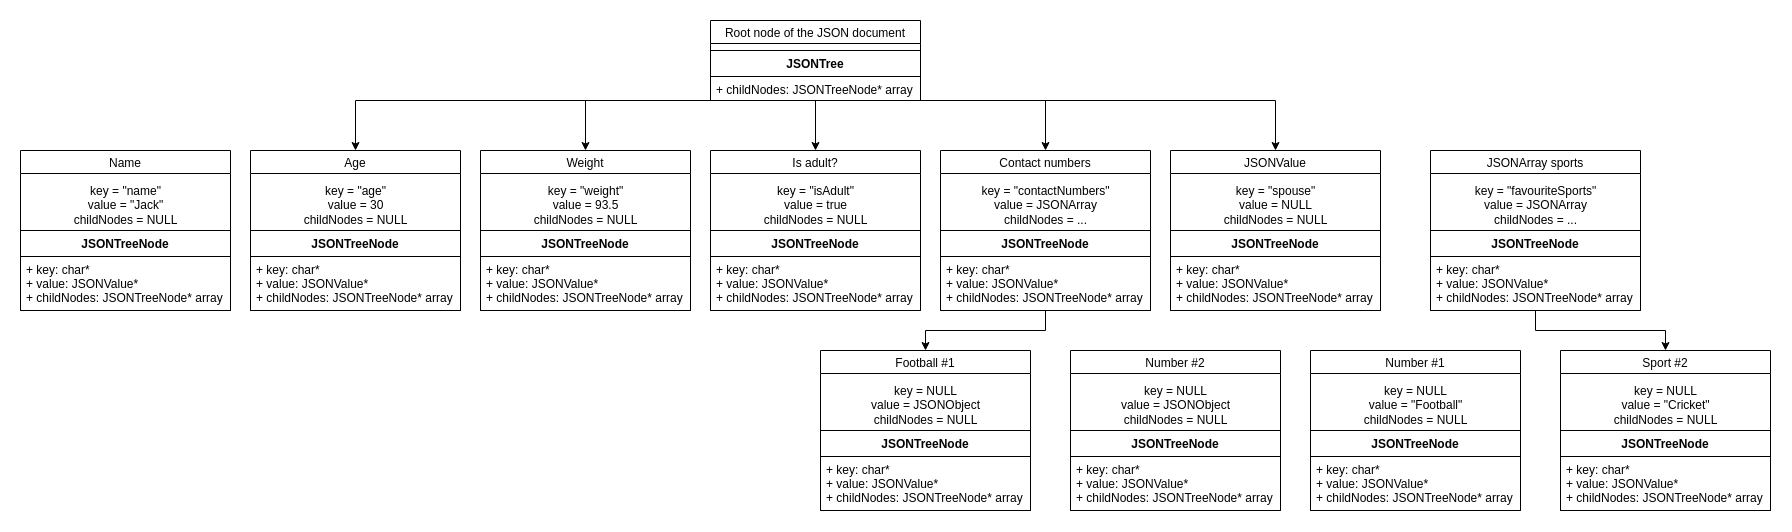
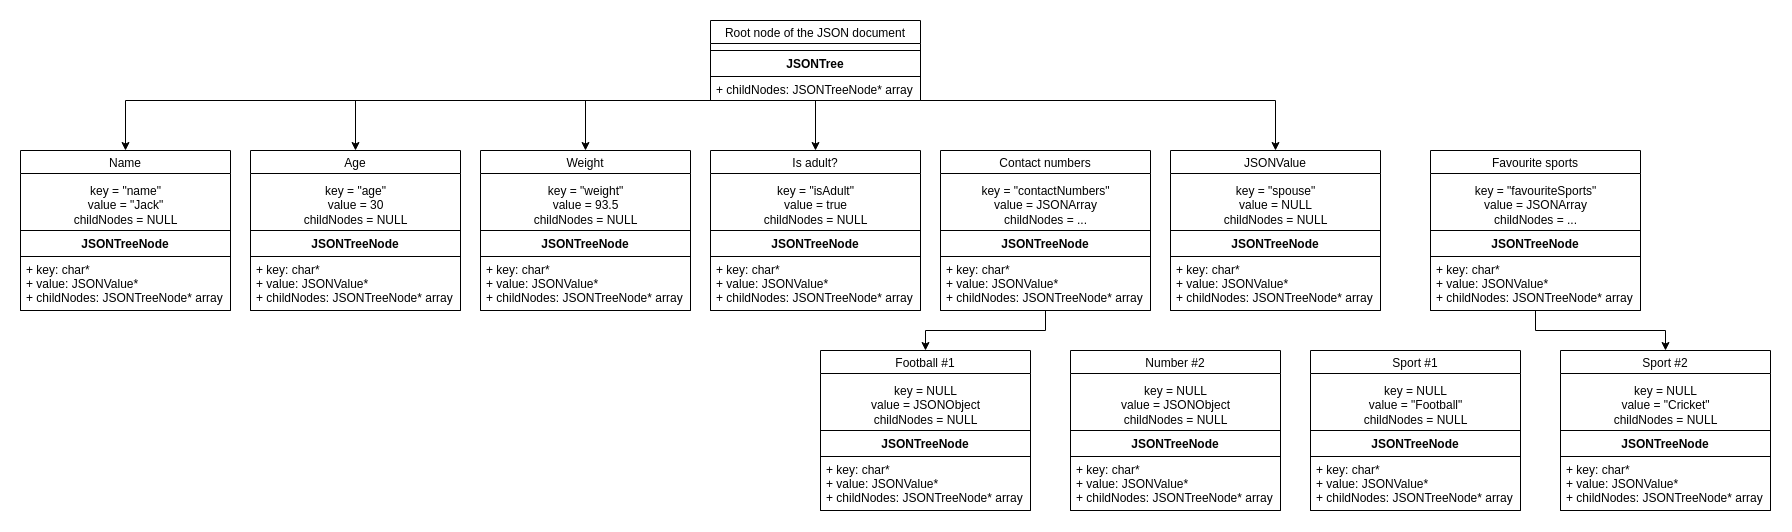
none -> (218, 101)
(1046, 123) -> none
(1535, 163) -> (1535, 163)
(1415, 363) -> (1415, 363)
